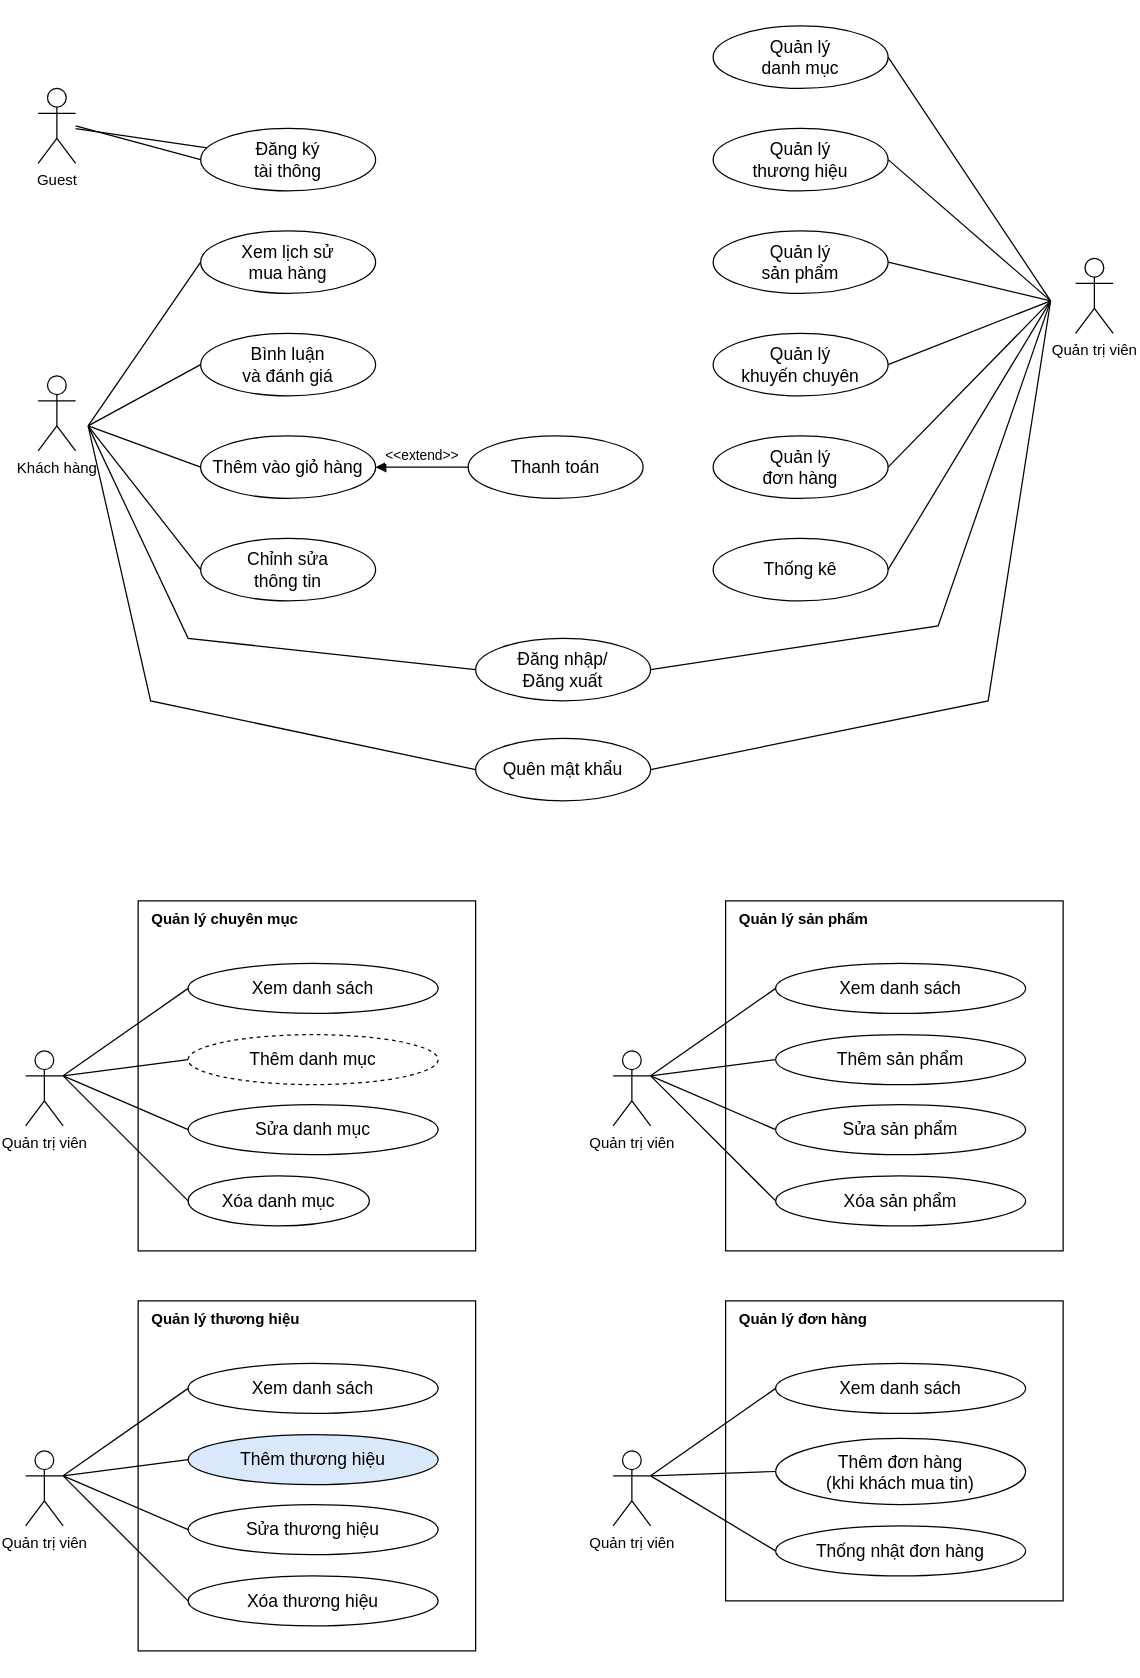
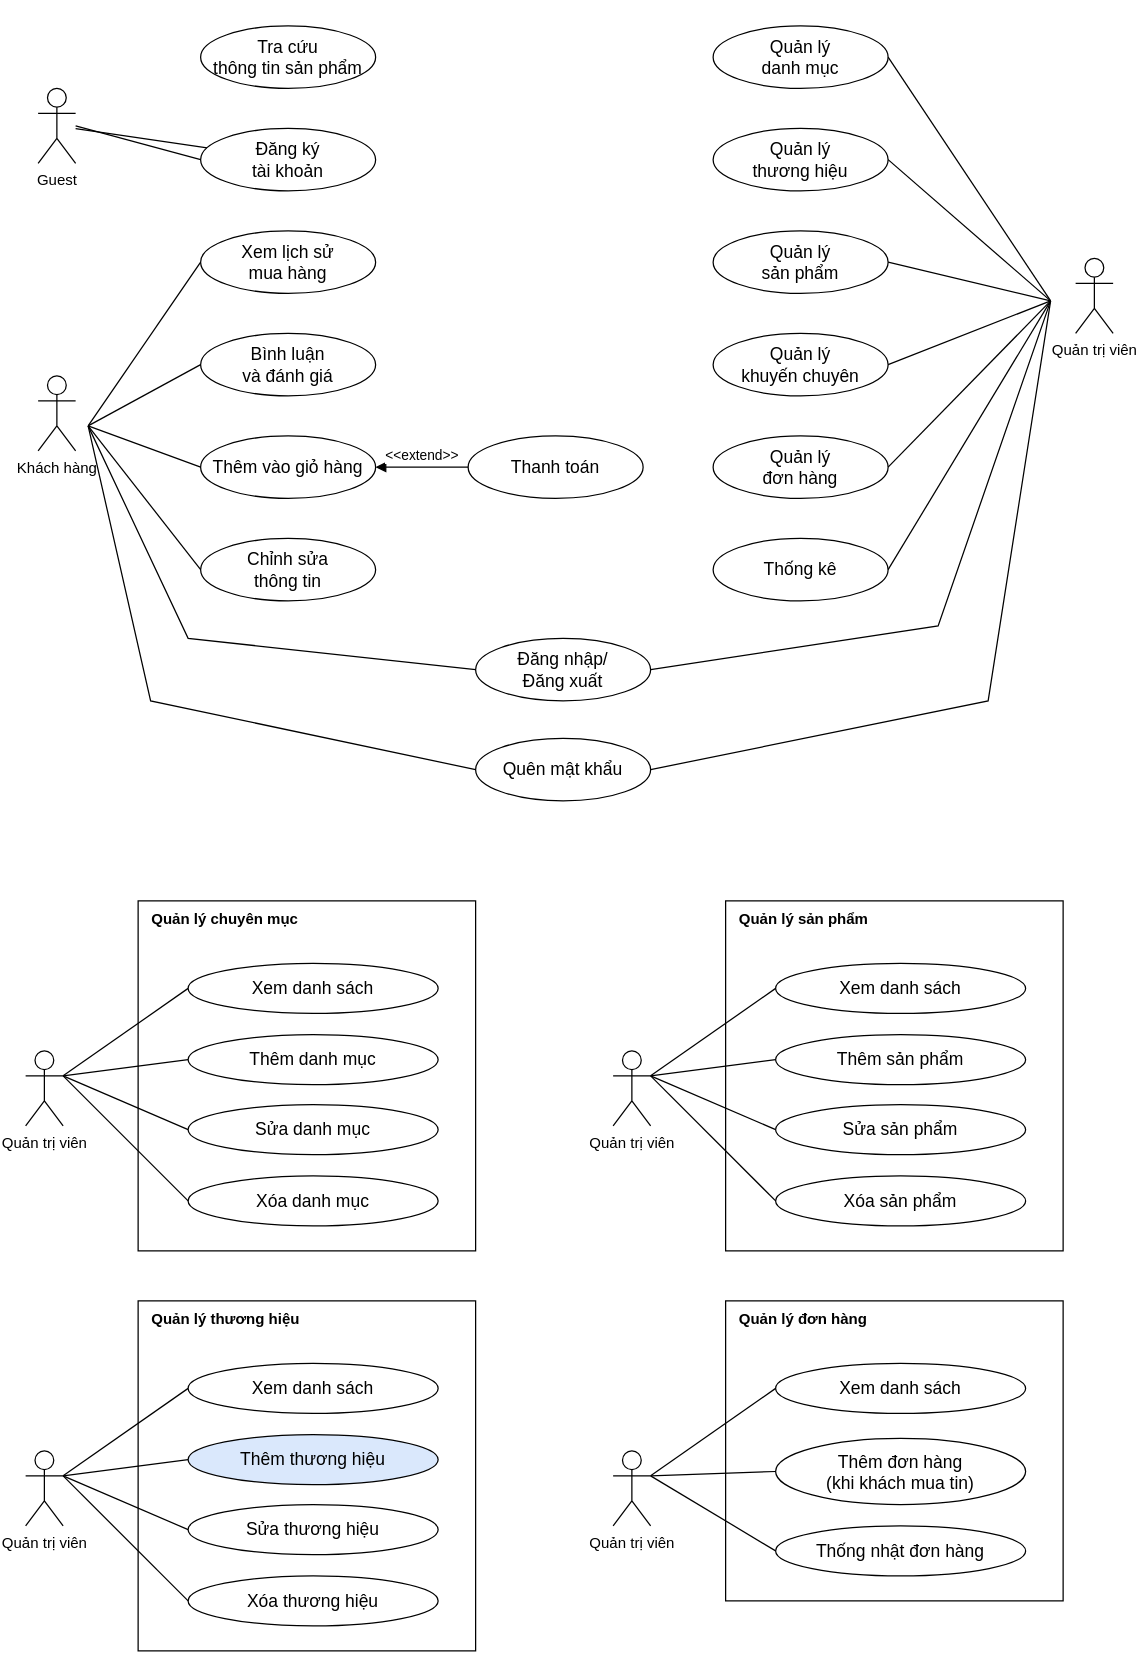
none -> (288, 57)
(288, 159) -> (288, 159)
(313, 1059) -> (313, 1059)
(279, 1201) -> (313, 1201)
